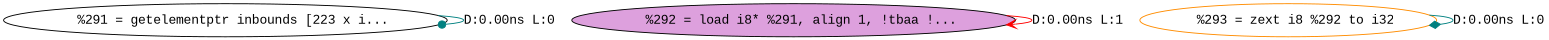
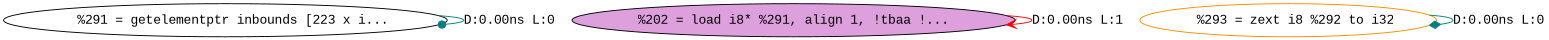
(794, 20) -> (794, 20)
